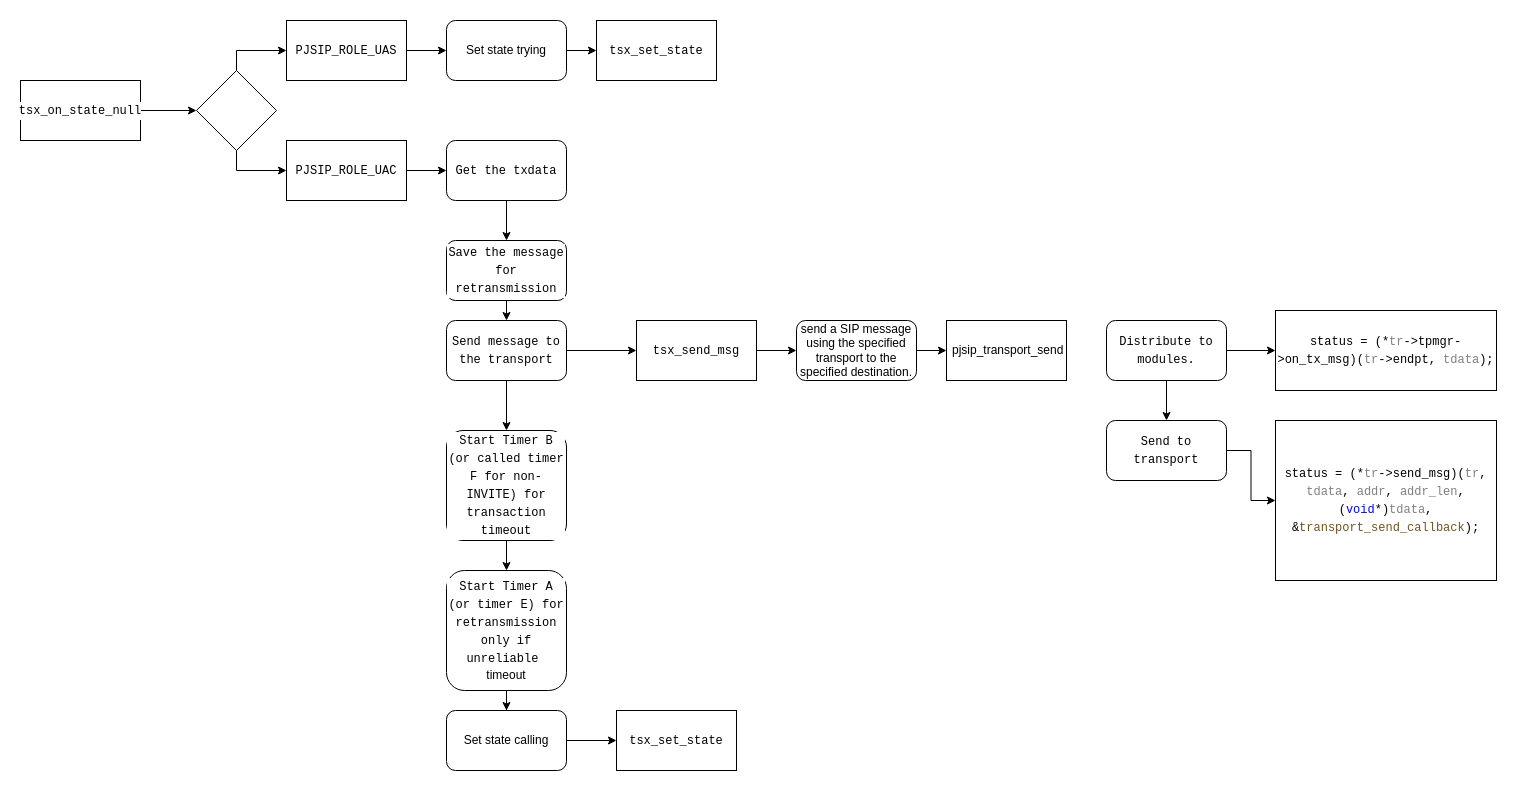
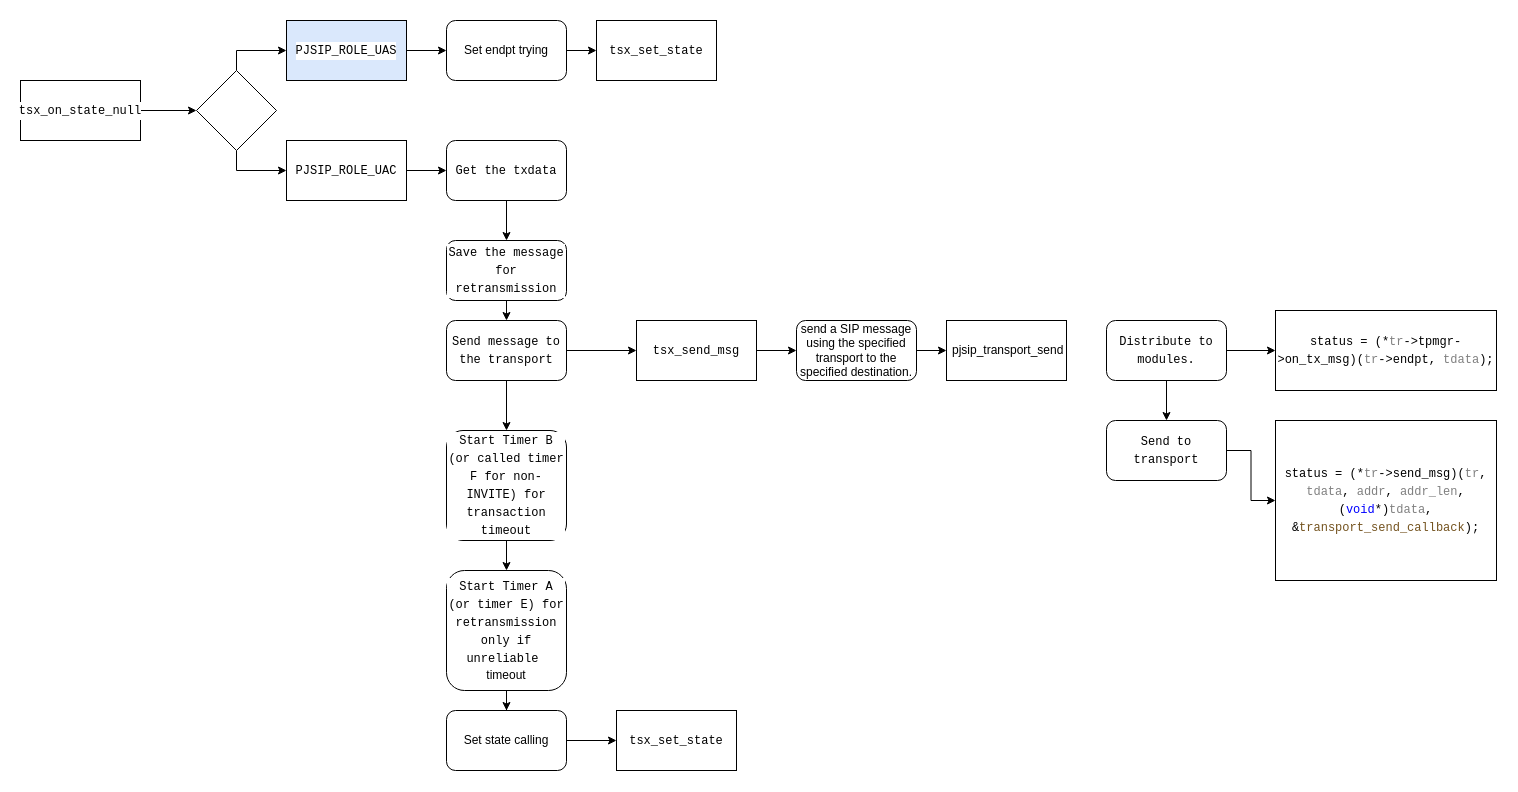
(347, 51) -> (347, 51)
(507, 51) -> (507, 51)
